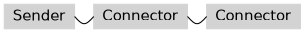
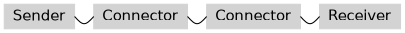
none -> (360, 17)
